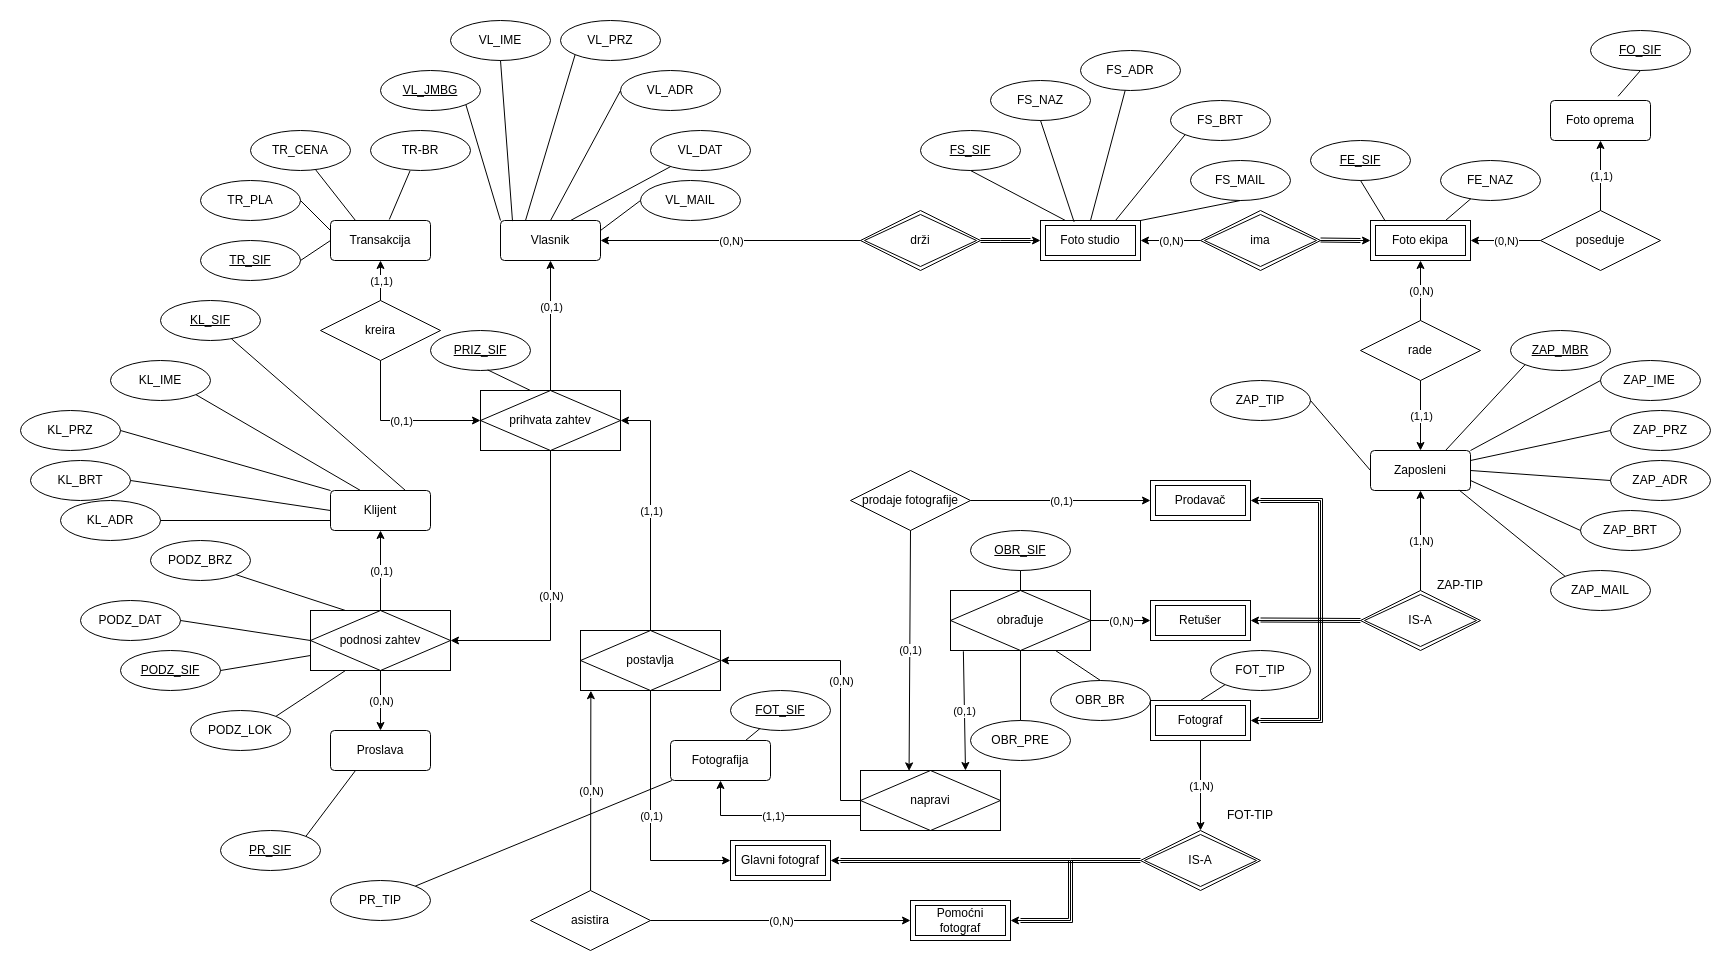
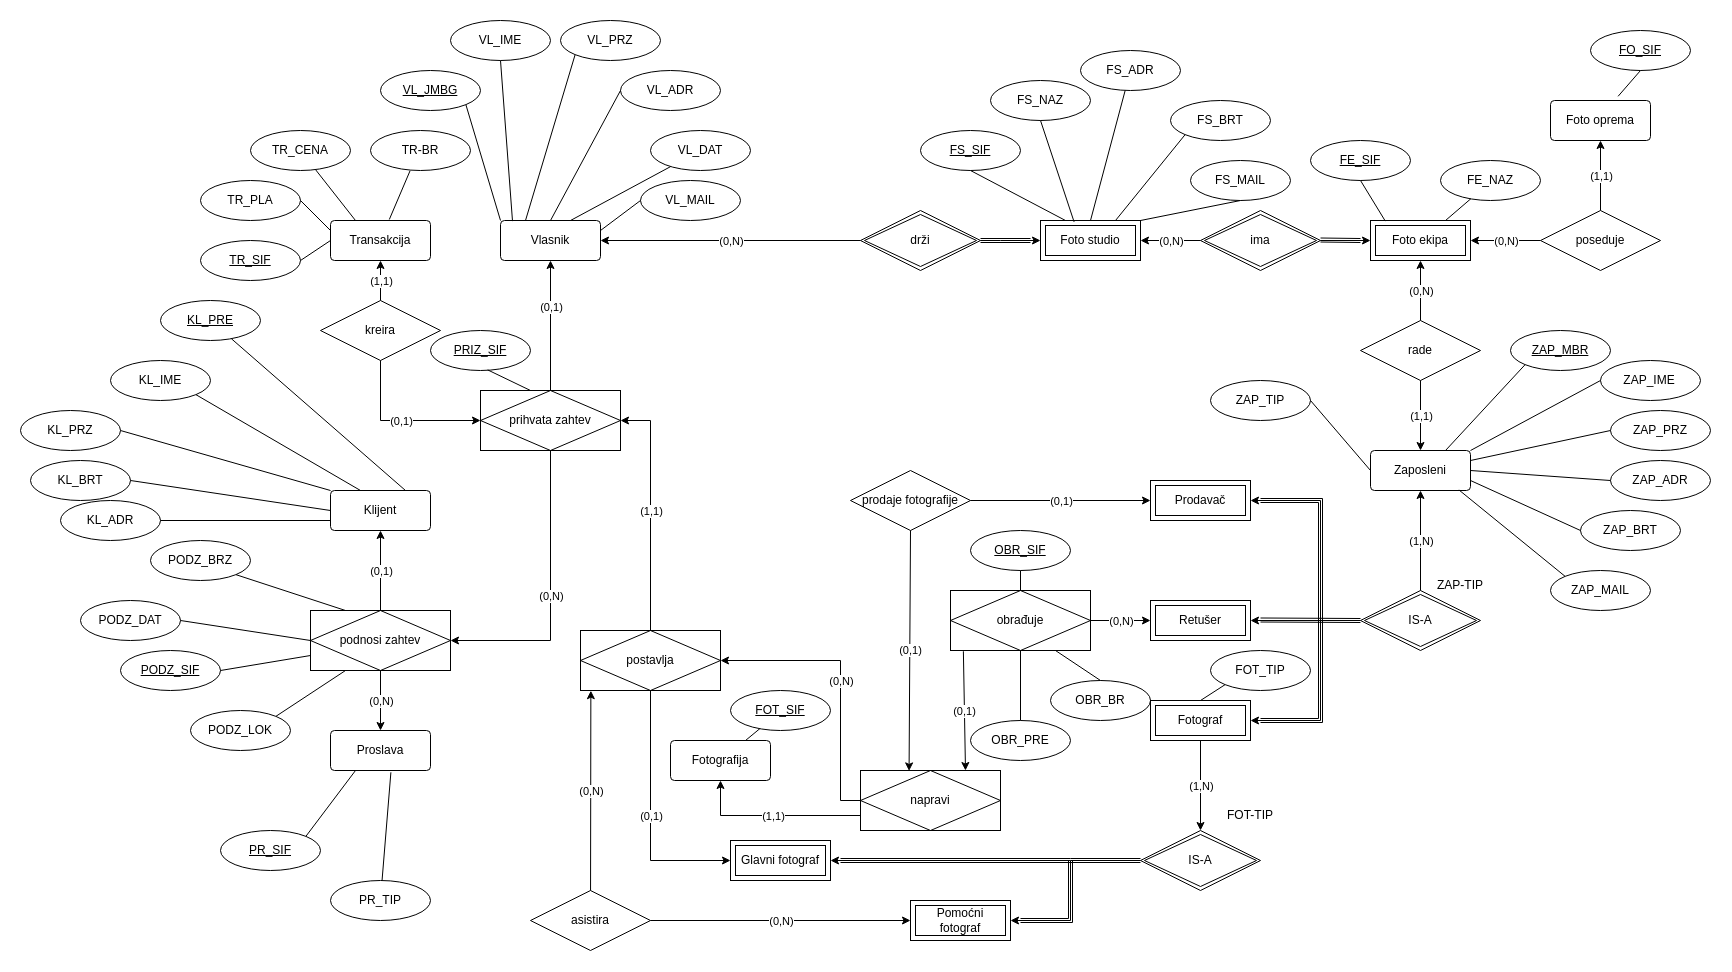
(211, 321) -> (211, 321)
(543, 834) -> (386, 826)
